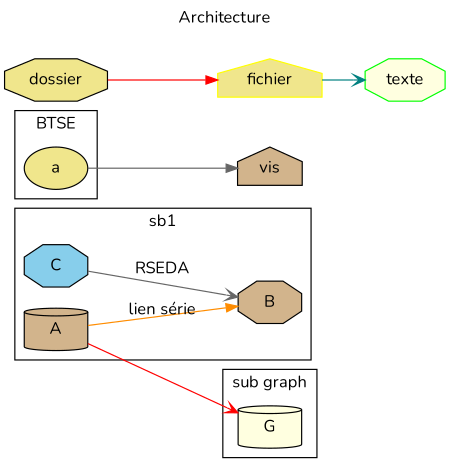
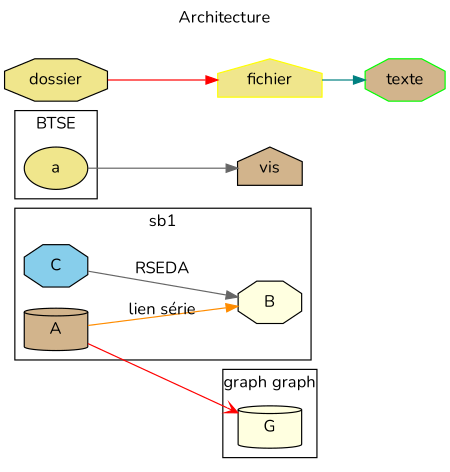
(338, 80) -> (338, 80)
(405, 80) -> (405, 80)
(157, 283) -> (157, 283)
(270, 302) -> (270, 302)
(270, 383) -> (270, 383)
